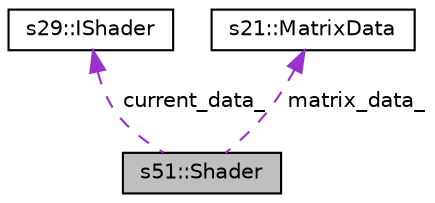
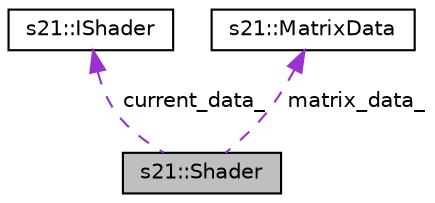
(91, 30) -> (91, 30)
(202, 173) -> (202, 173)
